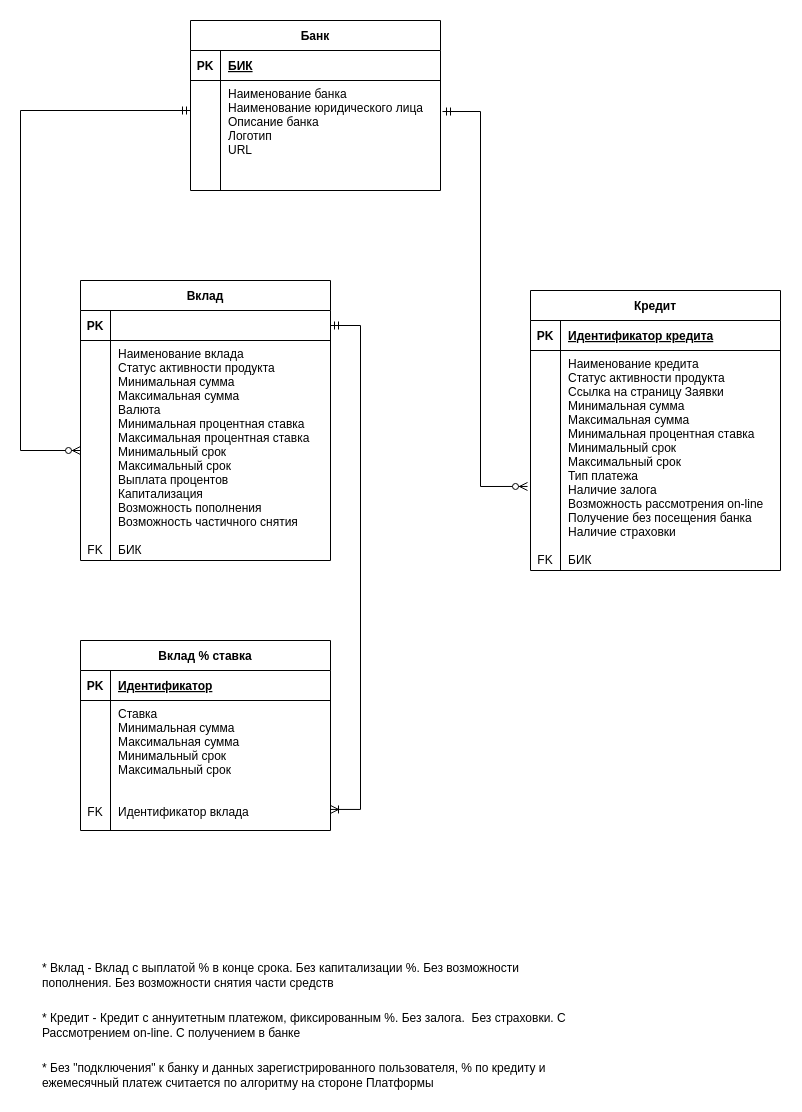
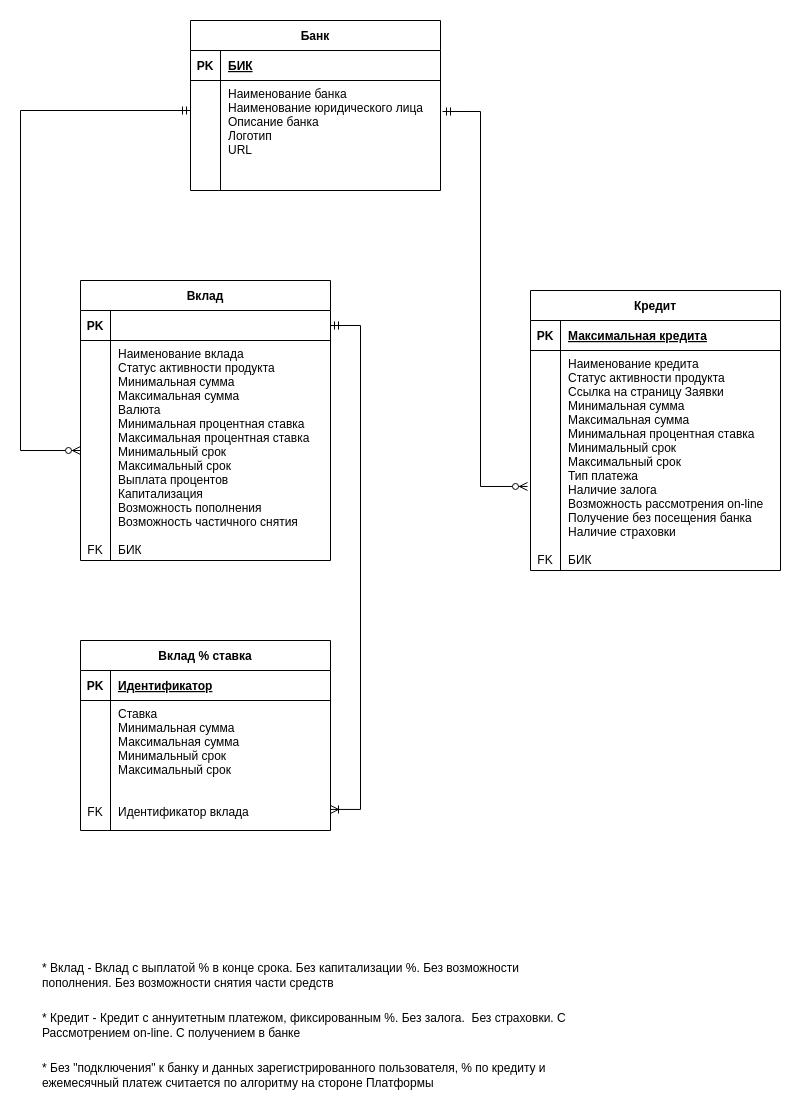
(637, 336) -> (634, 336)
